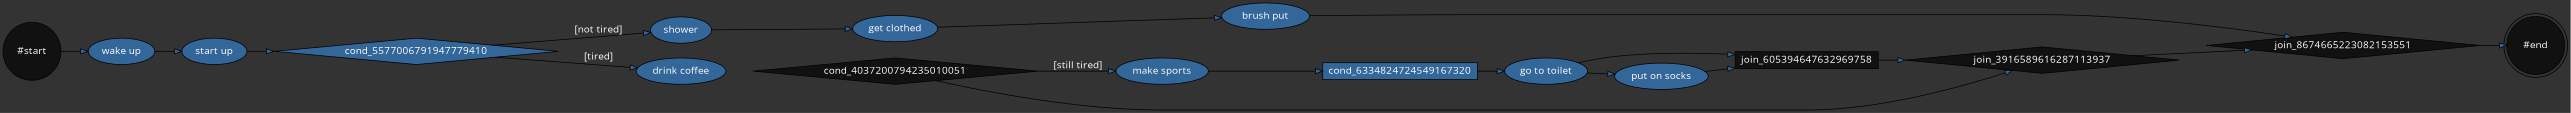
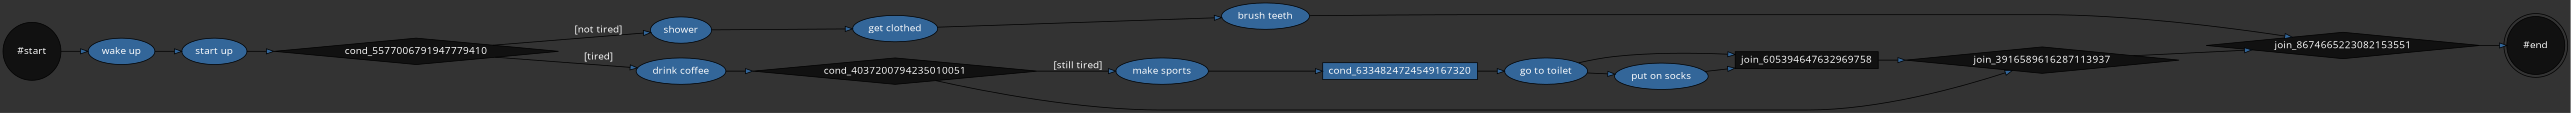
(1266, 16) -> (1266, 16)
(416, 51) -> (416, 51)
none -> (736, 71)
